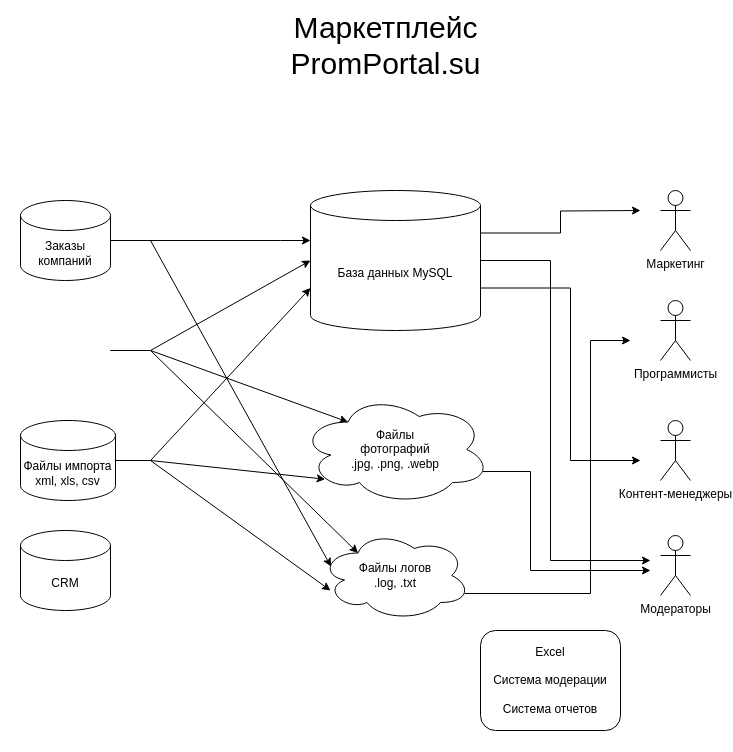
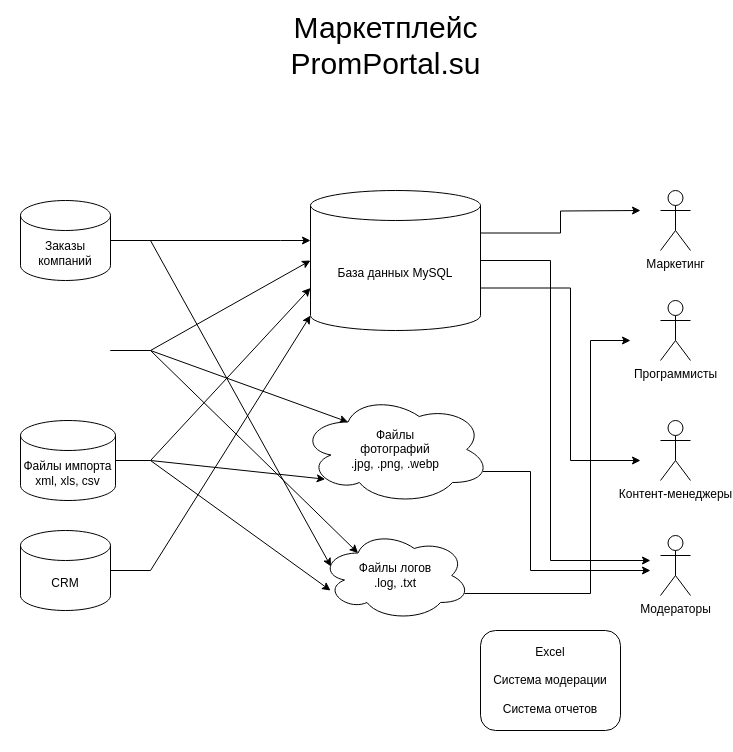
none -> (218, 463)
